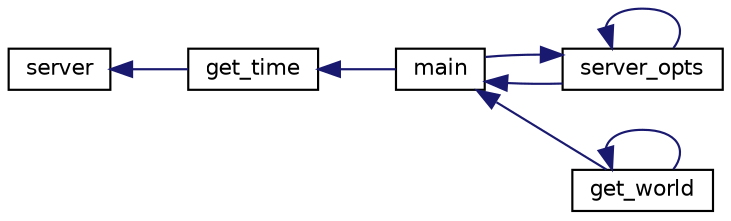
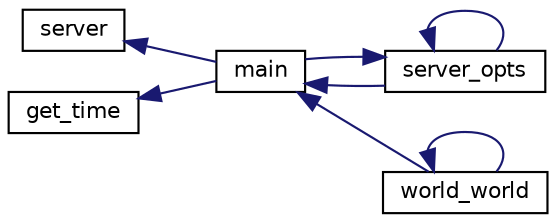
(160, 69) -> (181, 54)
(643, 190) -> (465, 193)
